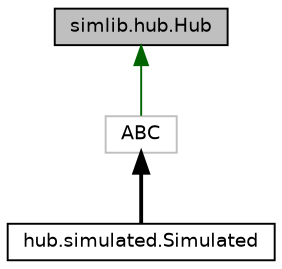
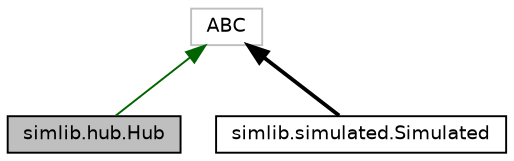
(141, 91) -> (153, 87)
(141, 242) -> (361, 134)
